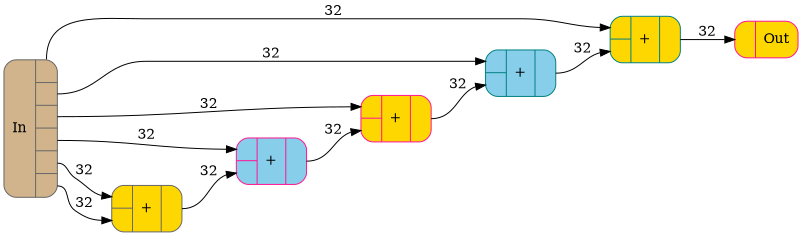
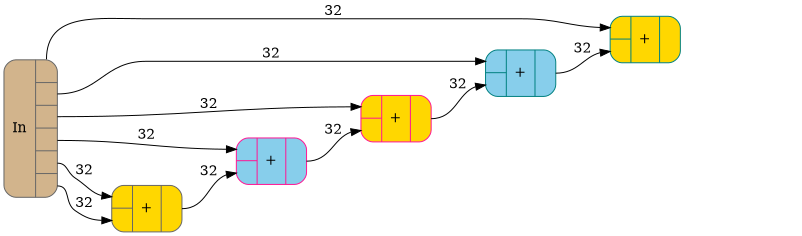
(766, 40) -> none
